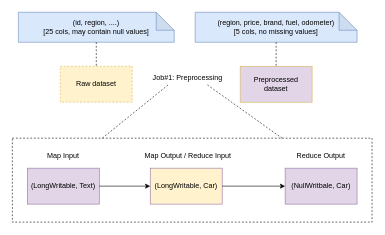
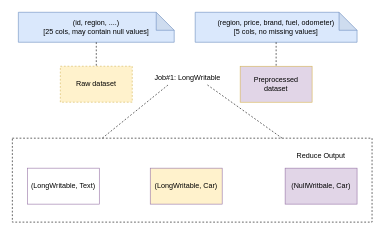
(188, 78) -> (188, 78)
(63, 156) -> none
(188, 156) -> none
(63, 186) -> (63, 186)
(144, 186) -> none
(279, 186) -> none
